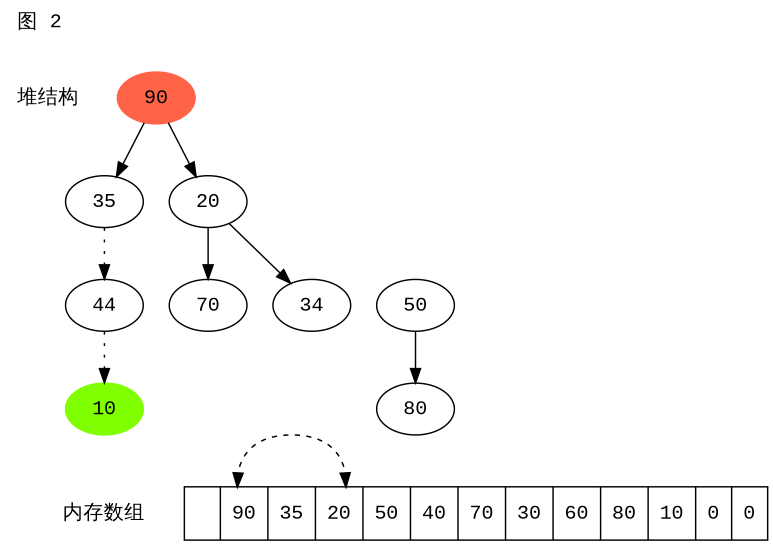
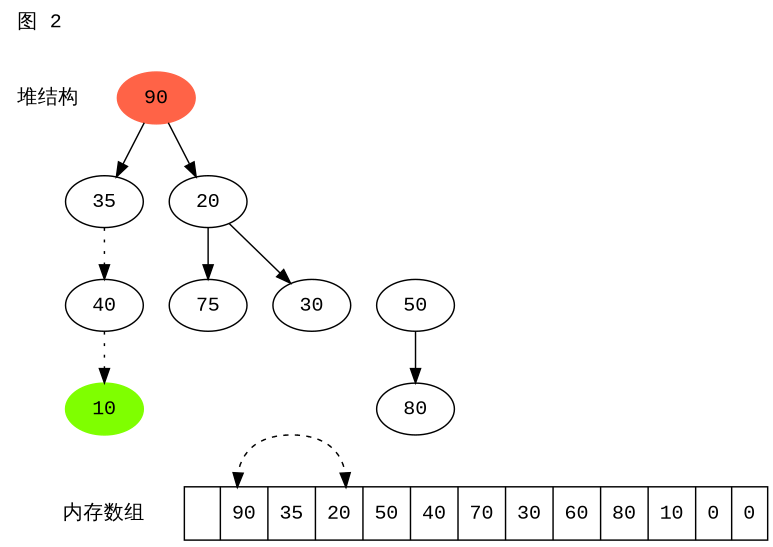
(104, 305) -> (104, 305)
(208, 305) -> (208, 305)
(312, 305) -> (312, 305)
